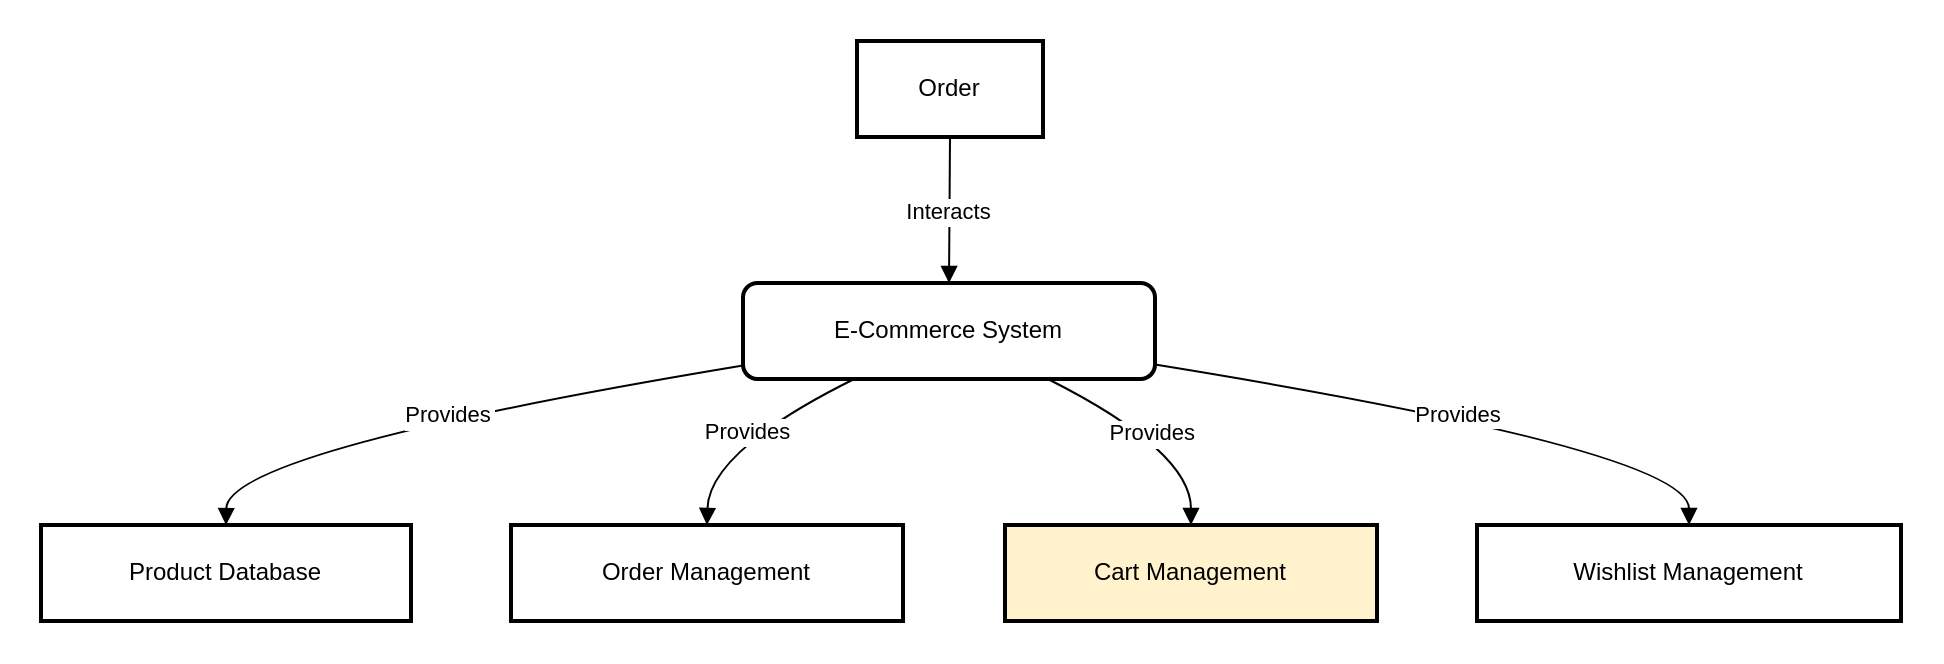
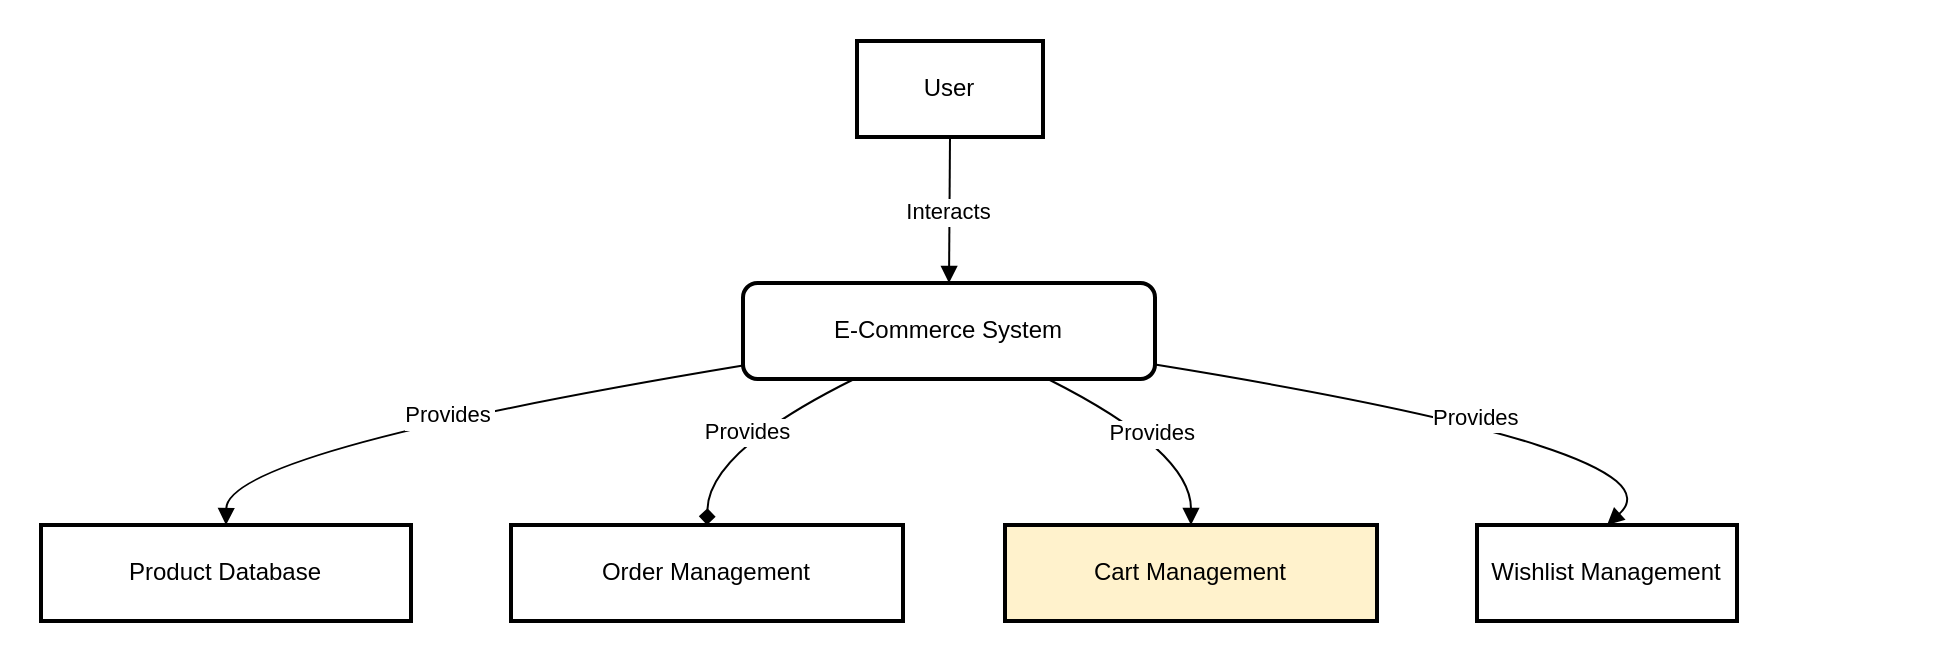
(950, 89) -> (950, 89)
(708, 507) -> (708, 507)
(1689, 573) -> (1607, 573)
